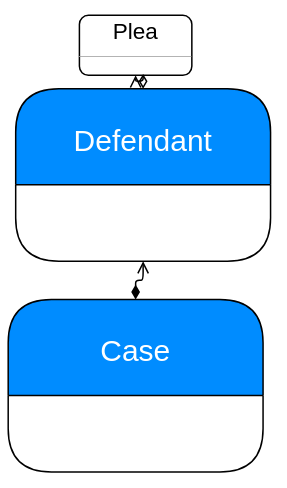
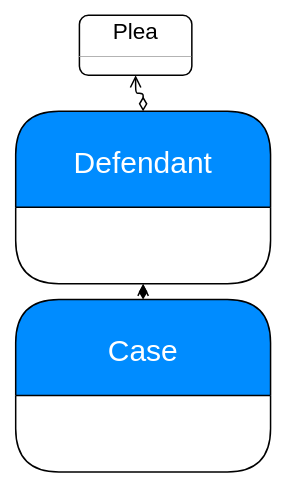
(143, 175) -> (143, 198)
(135, 386) -> (143, 386)
